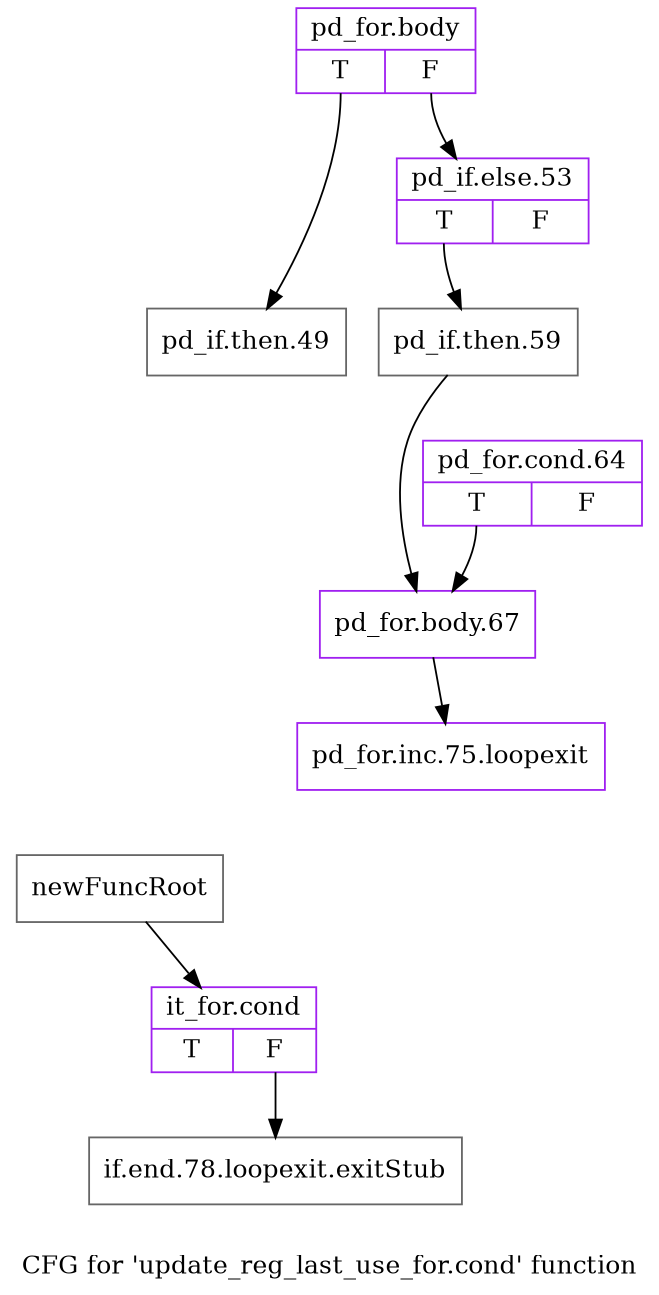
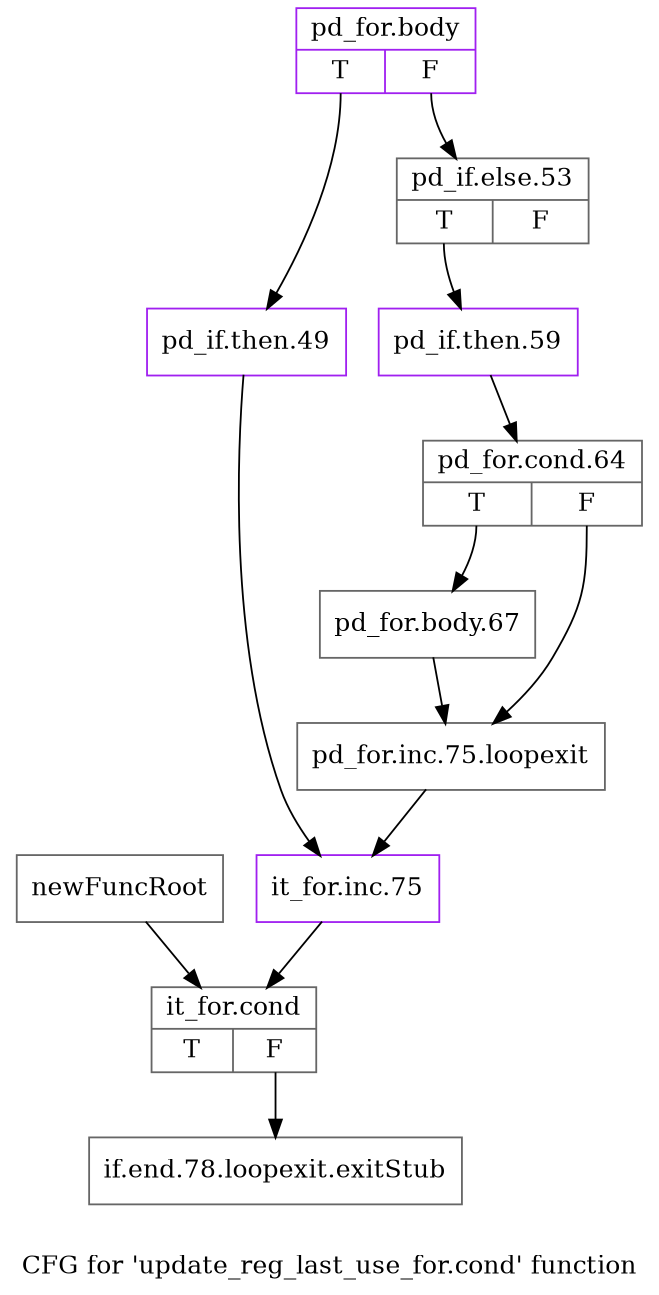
(493, 201) -> (493, 201)
(247, 342) -> (247, 342)
(478, 342) -> (478, 342)
(402, 469) -> (500, 400)
(533, 483) -> (533, 483)
(428, 624) -> (428, 624)
none -> (569, 628)
(451, 756) -> (451, 756)
none -> (348, 889)
(234, 1030) -> (234, 1030)
